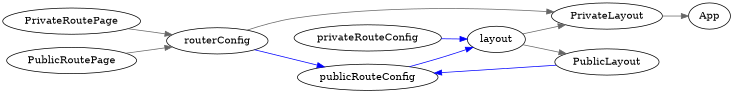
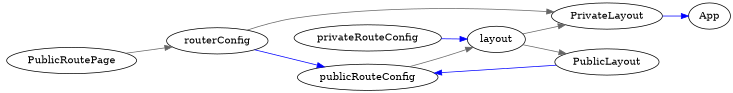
(672, 16) -> (672, 16)
(72, 21) -> none
(438, 59) -> (438, 59)
